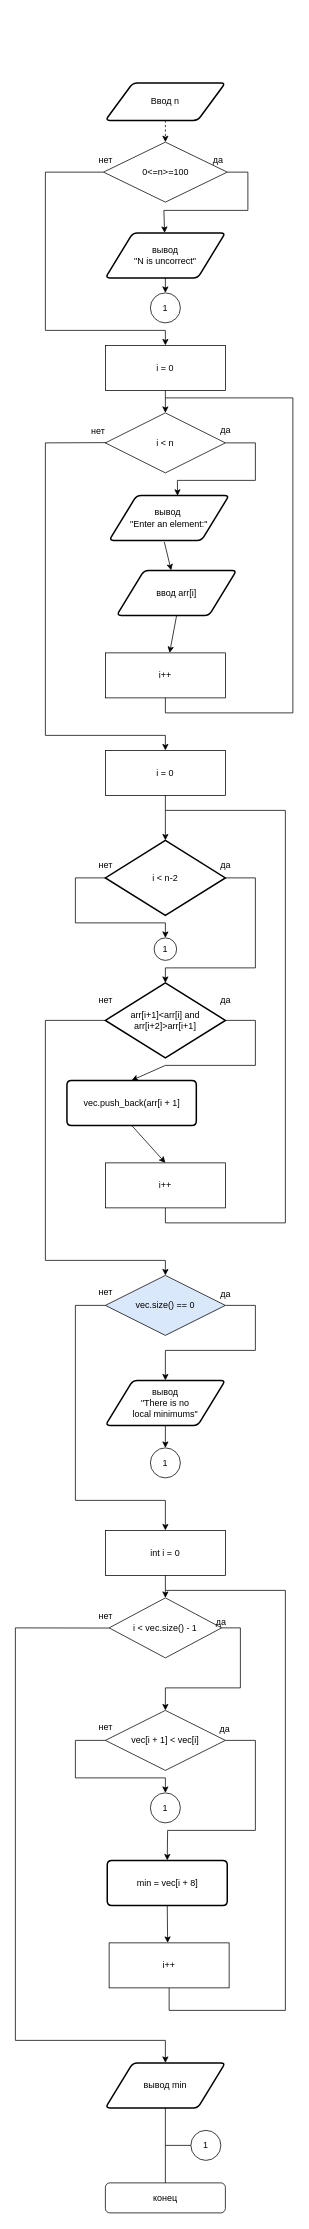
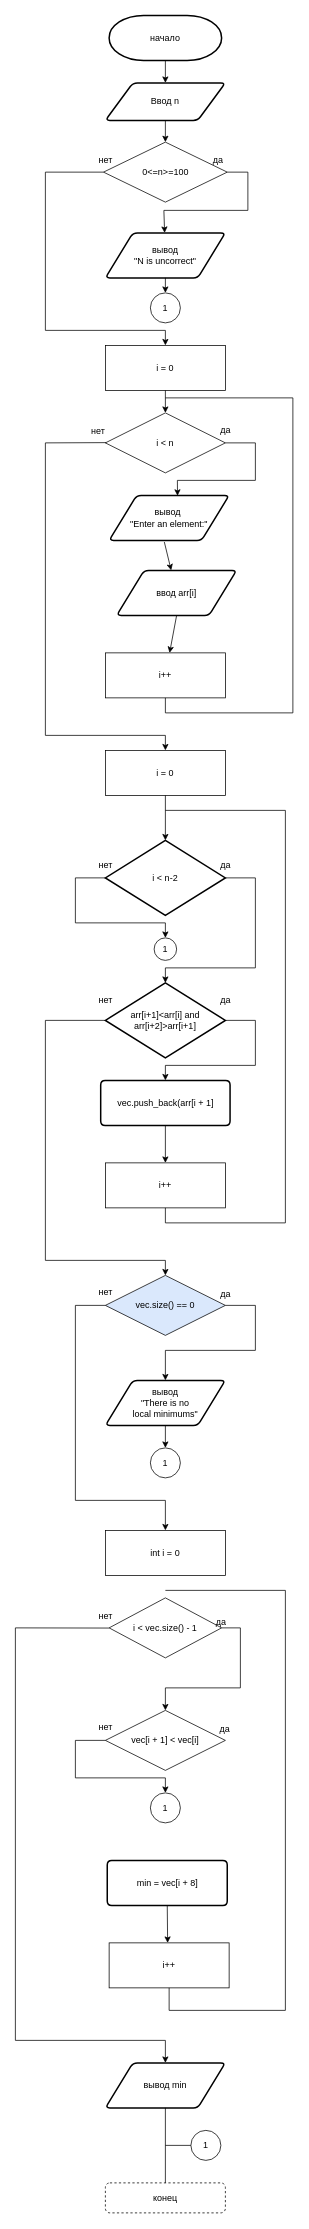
none -> (165, 38)
none -> (165, 69)
(165, 129) -> (165, 129)
(132, 1103) -> (165, 1103)
(165, 1584) -> none
(255, 1826) -> none
(165, 2198) -> (165, 2198)
